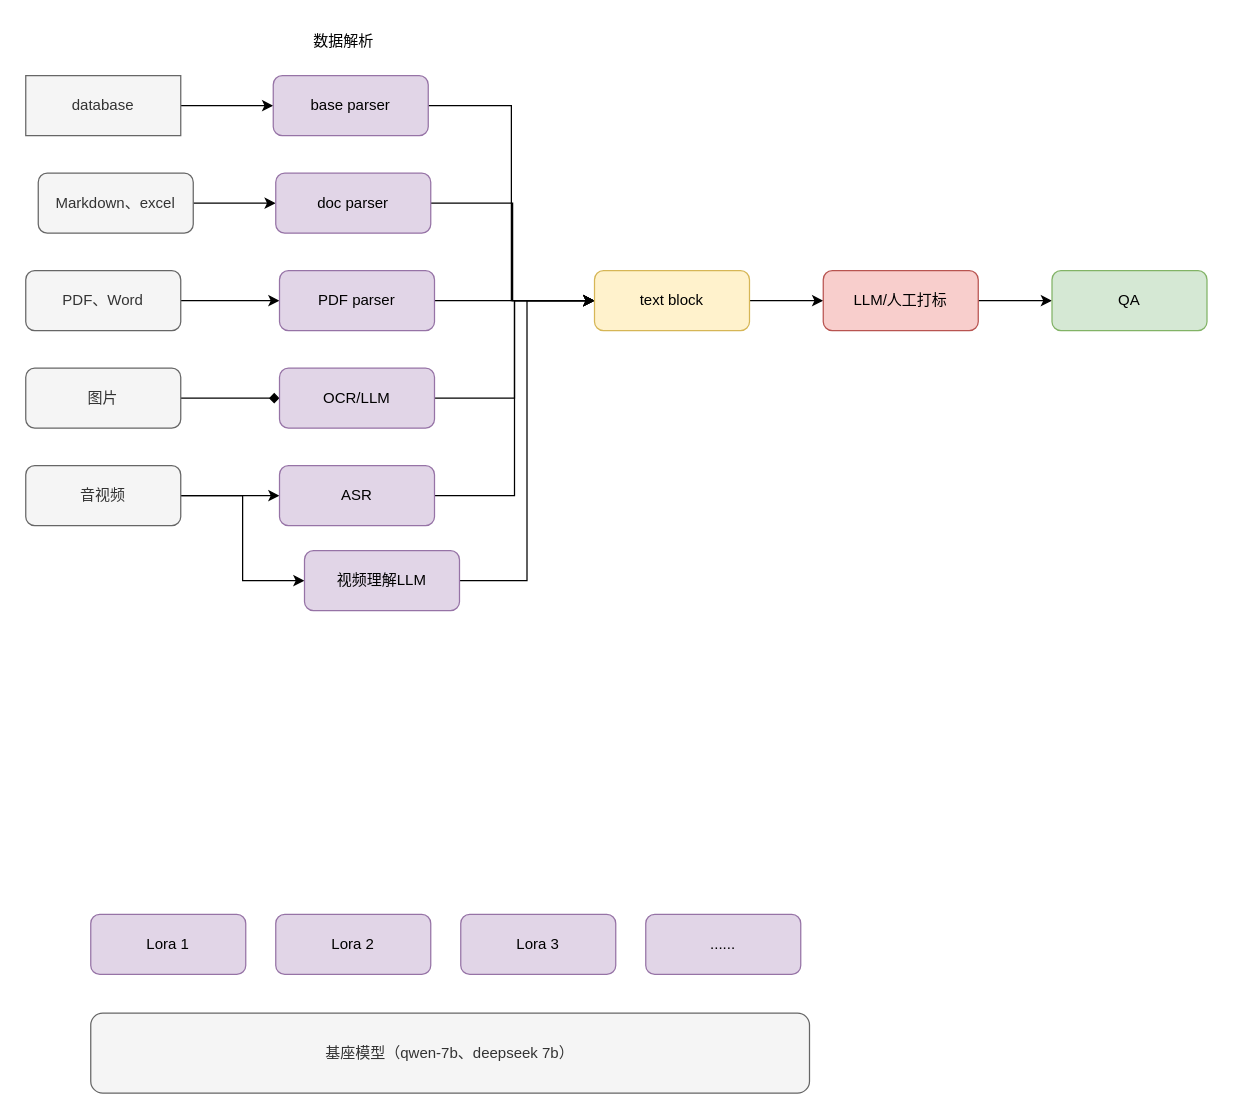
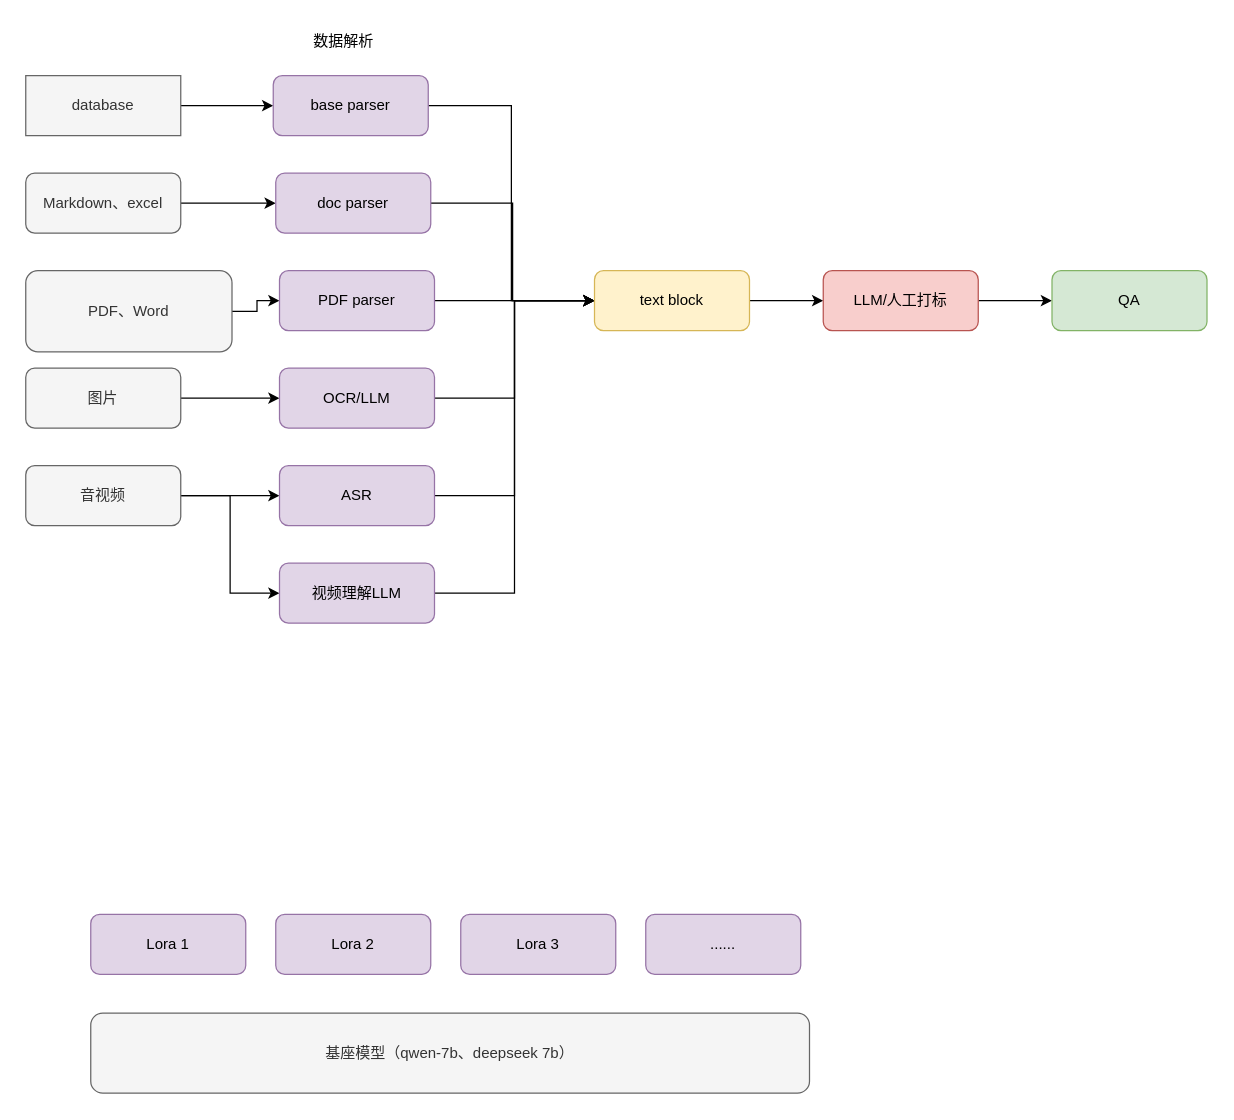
(116, 203) -> (103, 203)
(103, 301) -> (129, 311)
(269, 398) -> (269, 398)
(382, 581) -> (357, 593)
